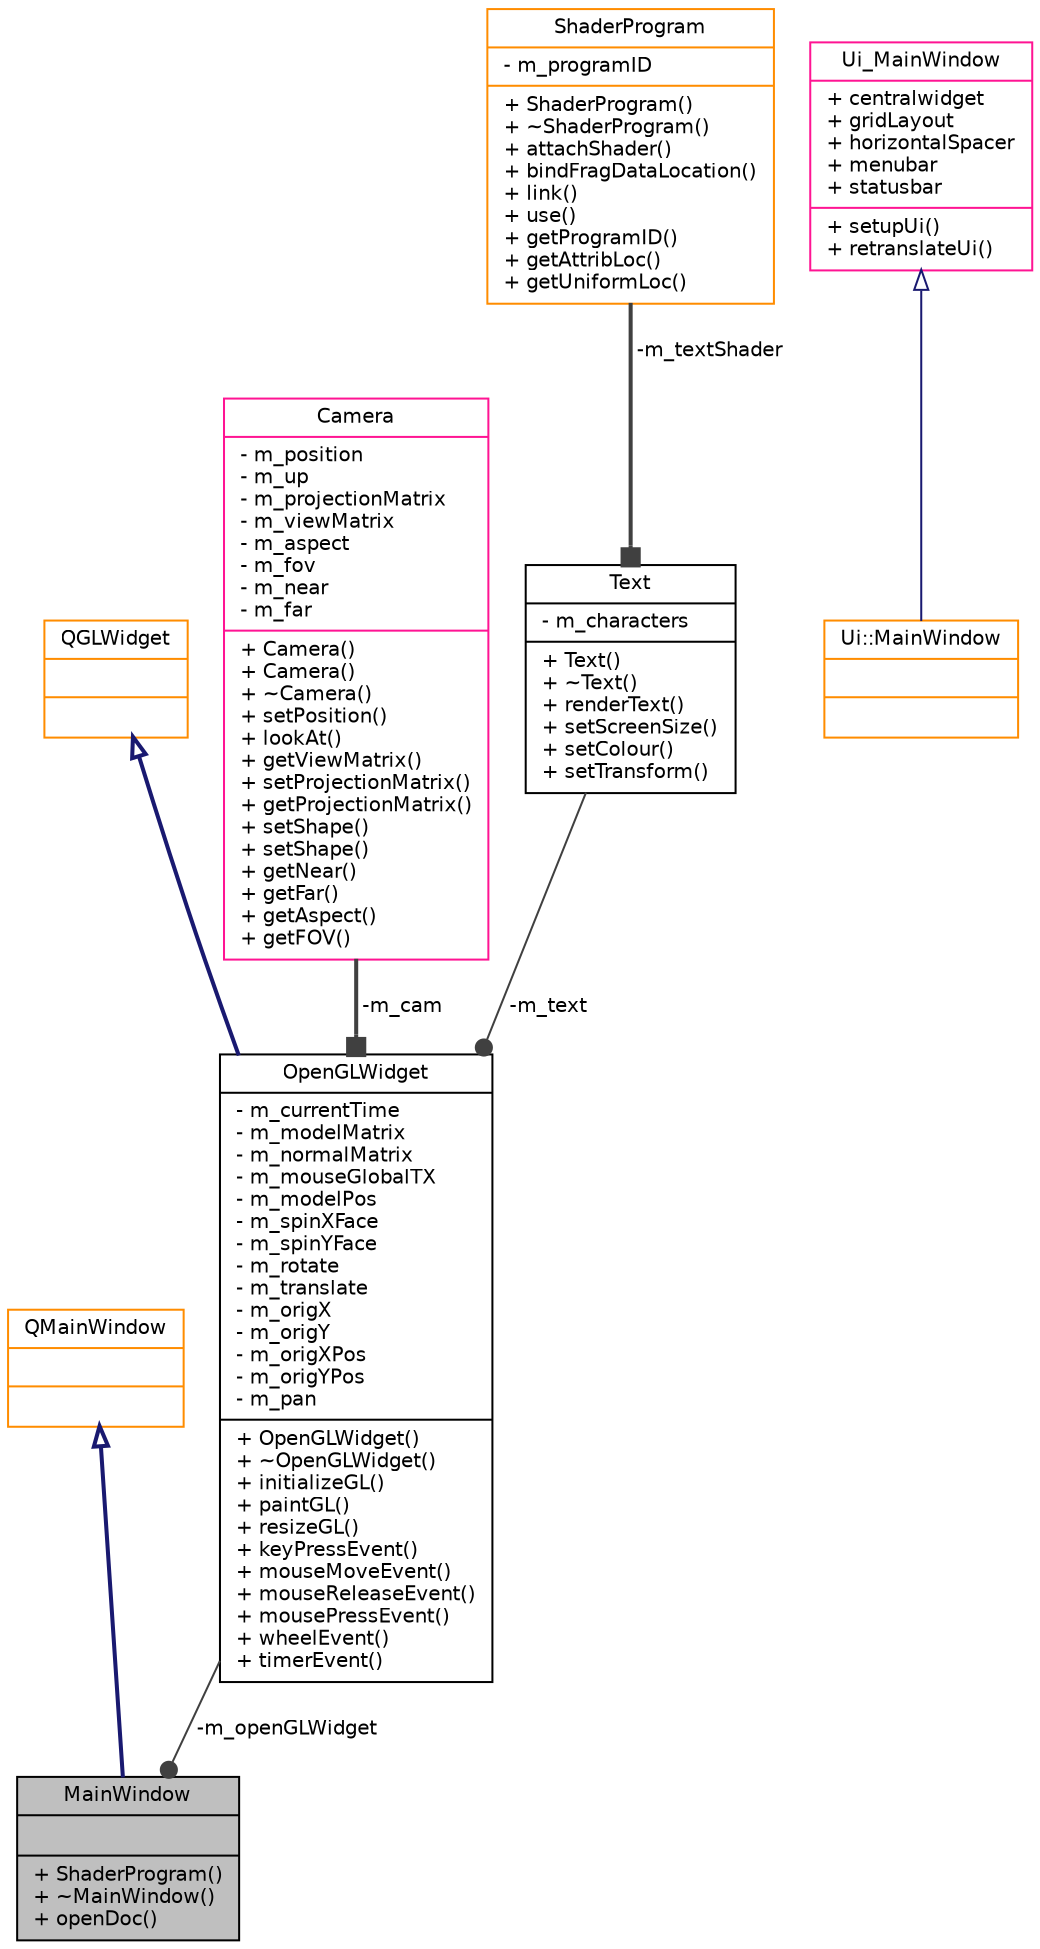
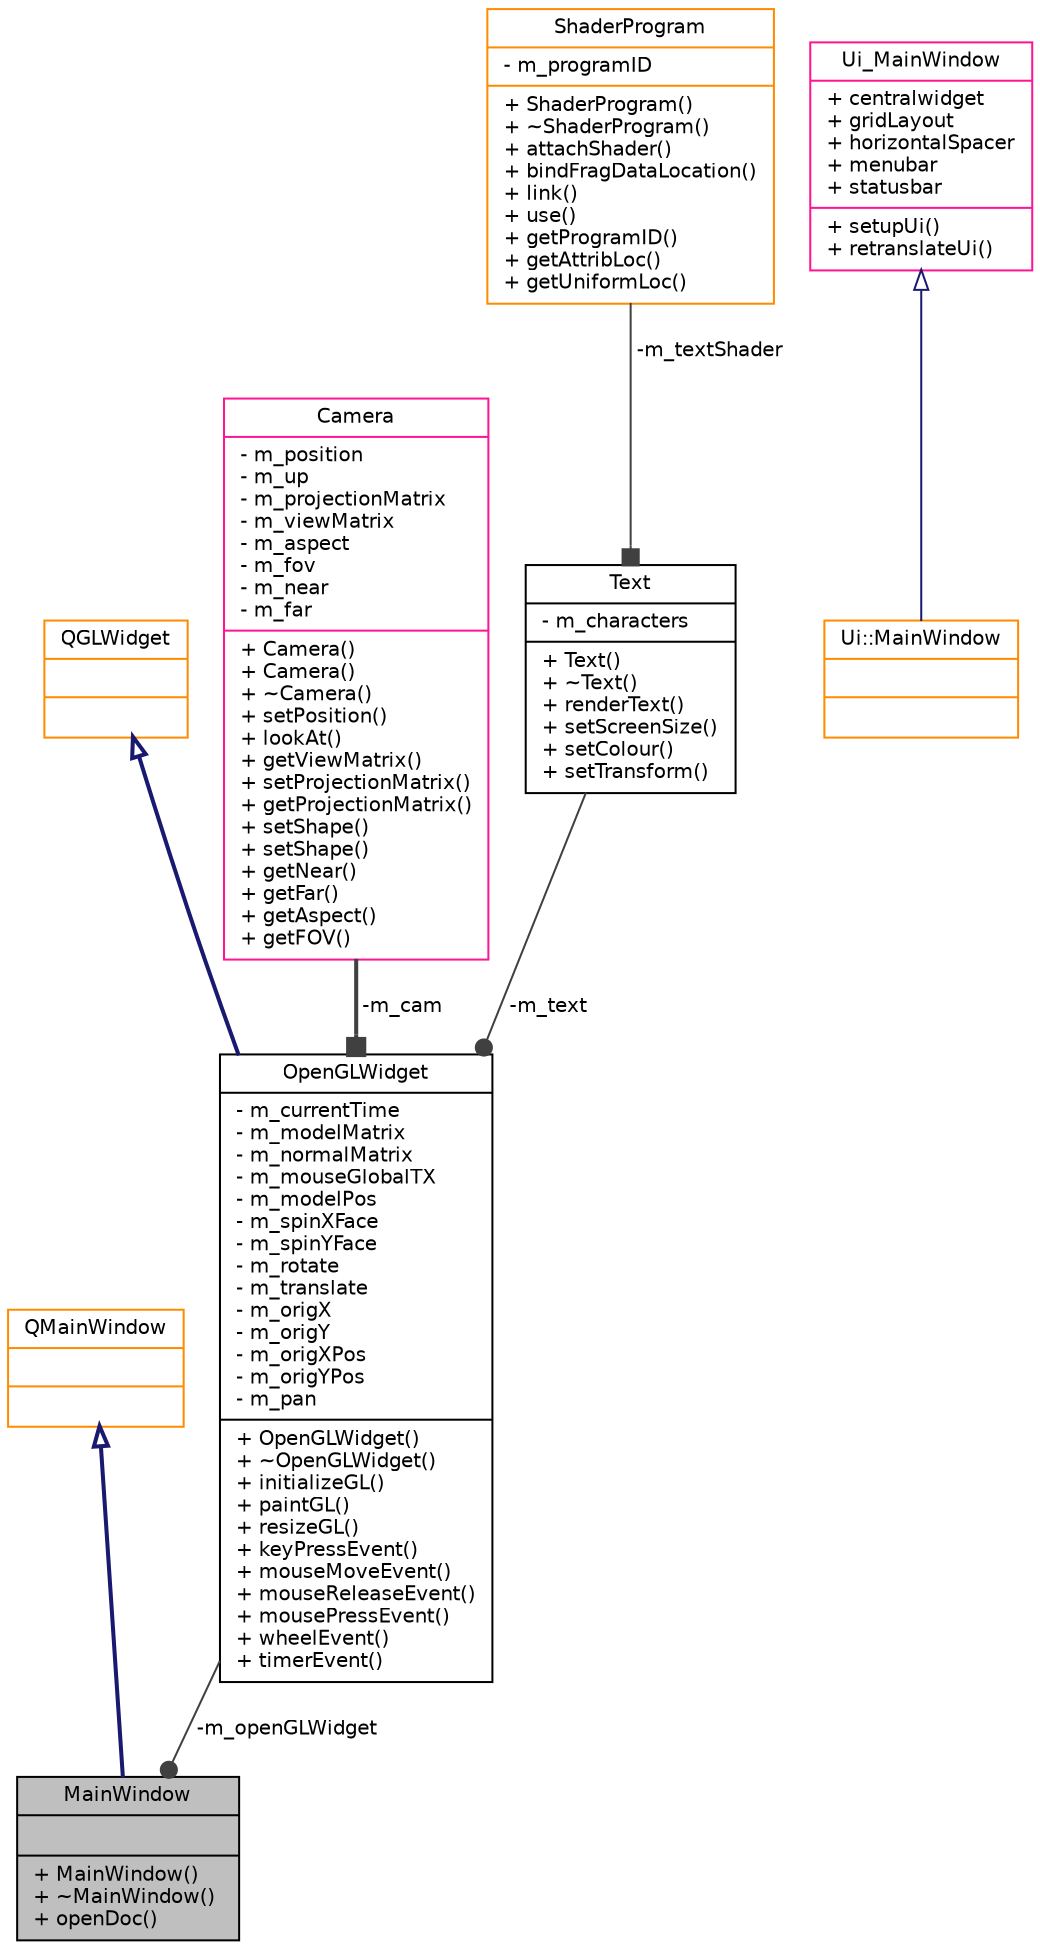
(631, 424) -> (631, 424)
(128, 1875) -> (116, 1875)
